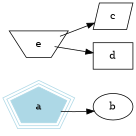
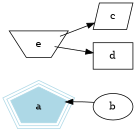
(74, 112) -> (84, 102)
